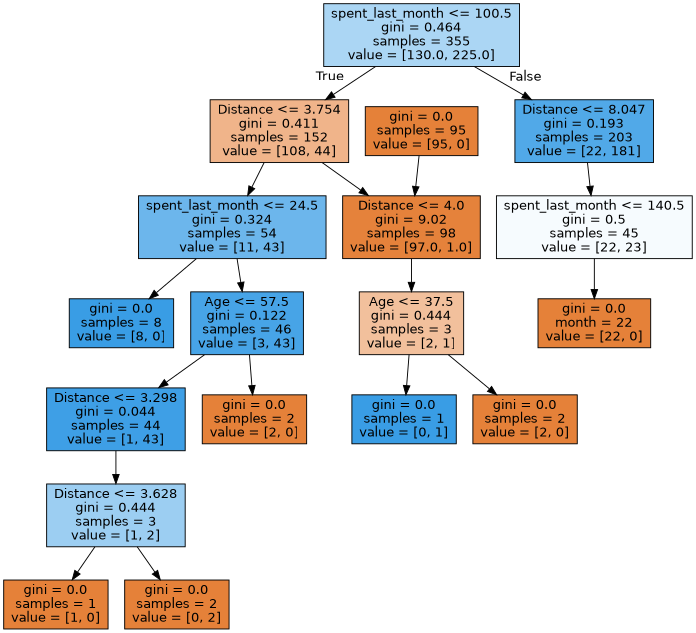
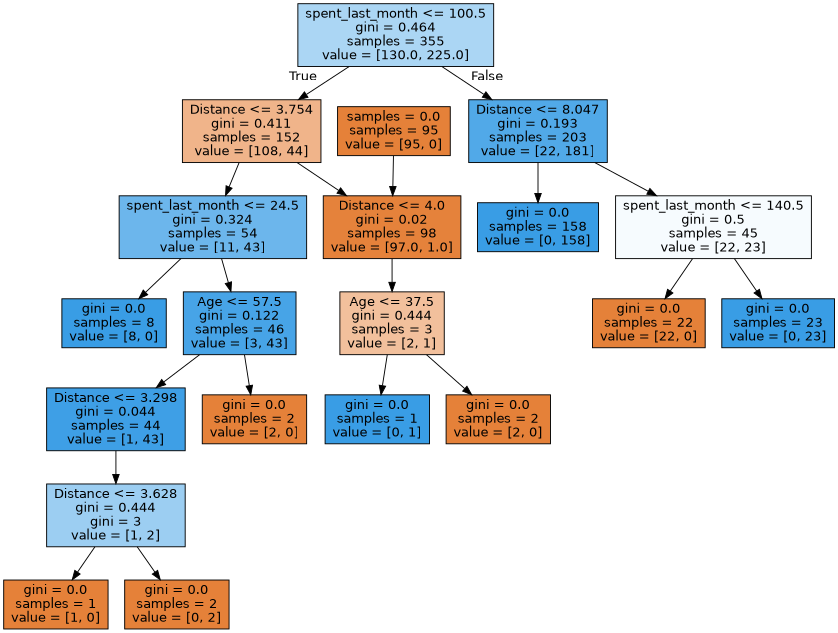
(422, 131) -> (394, 131)
(411, 227) -> (392, 227)
none -> (538, 227)
(594, 323) -> (649, 323)
none -> (778, 323)
(116, 515) -> (116, 515)
